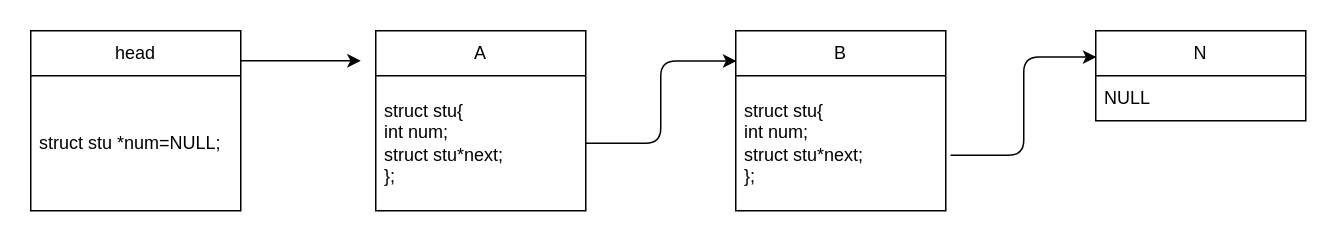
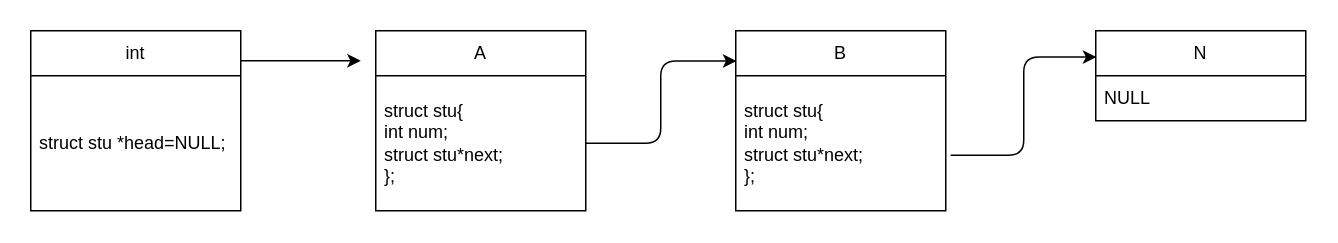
(136, 53) -> (136, 53)
(137, 143) -> (137, 143)
